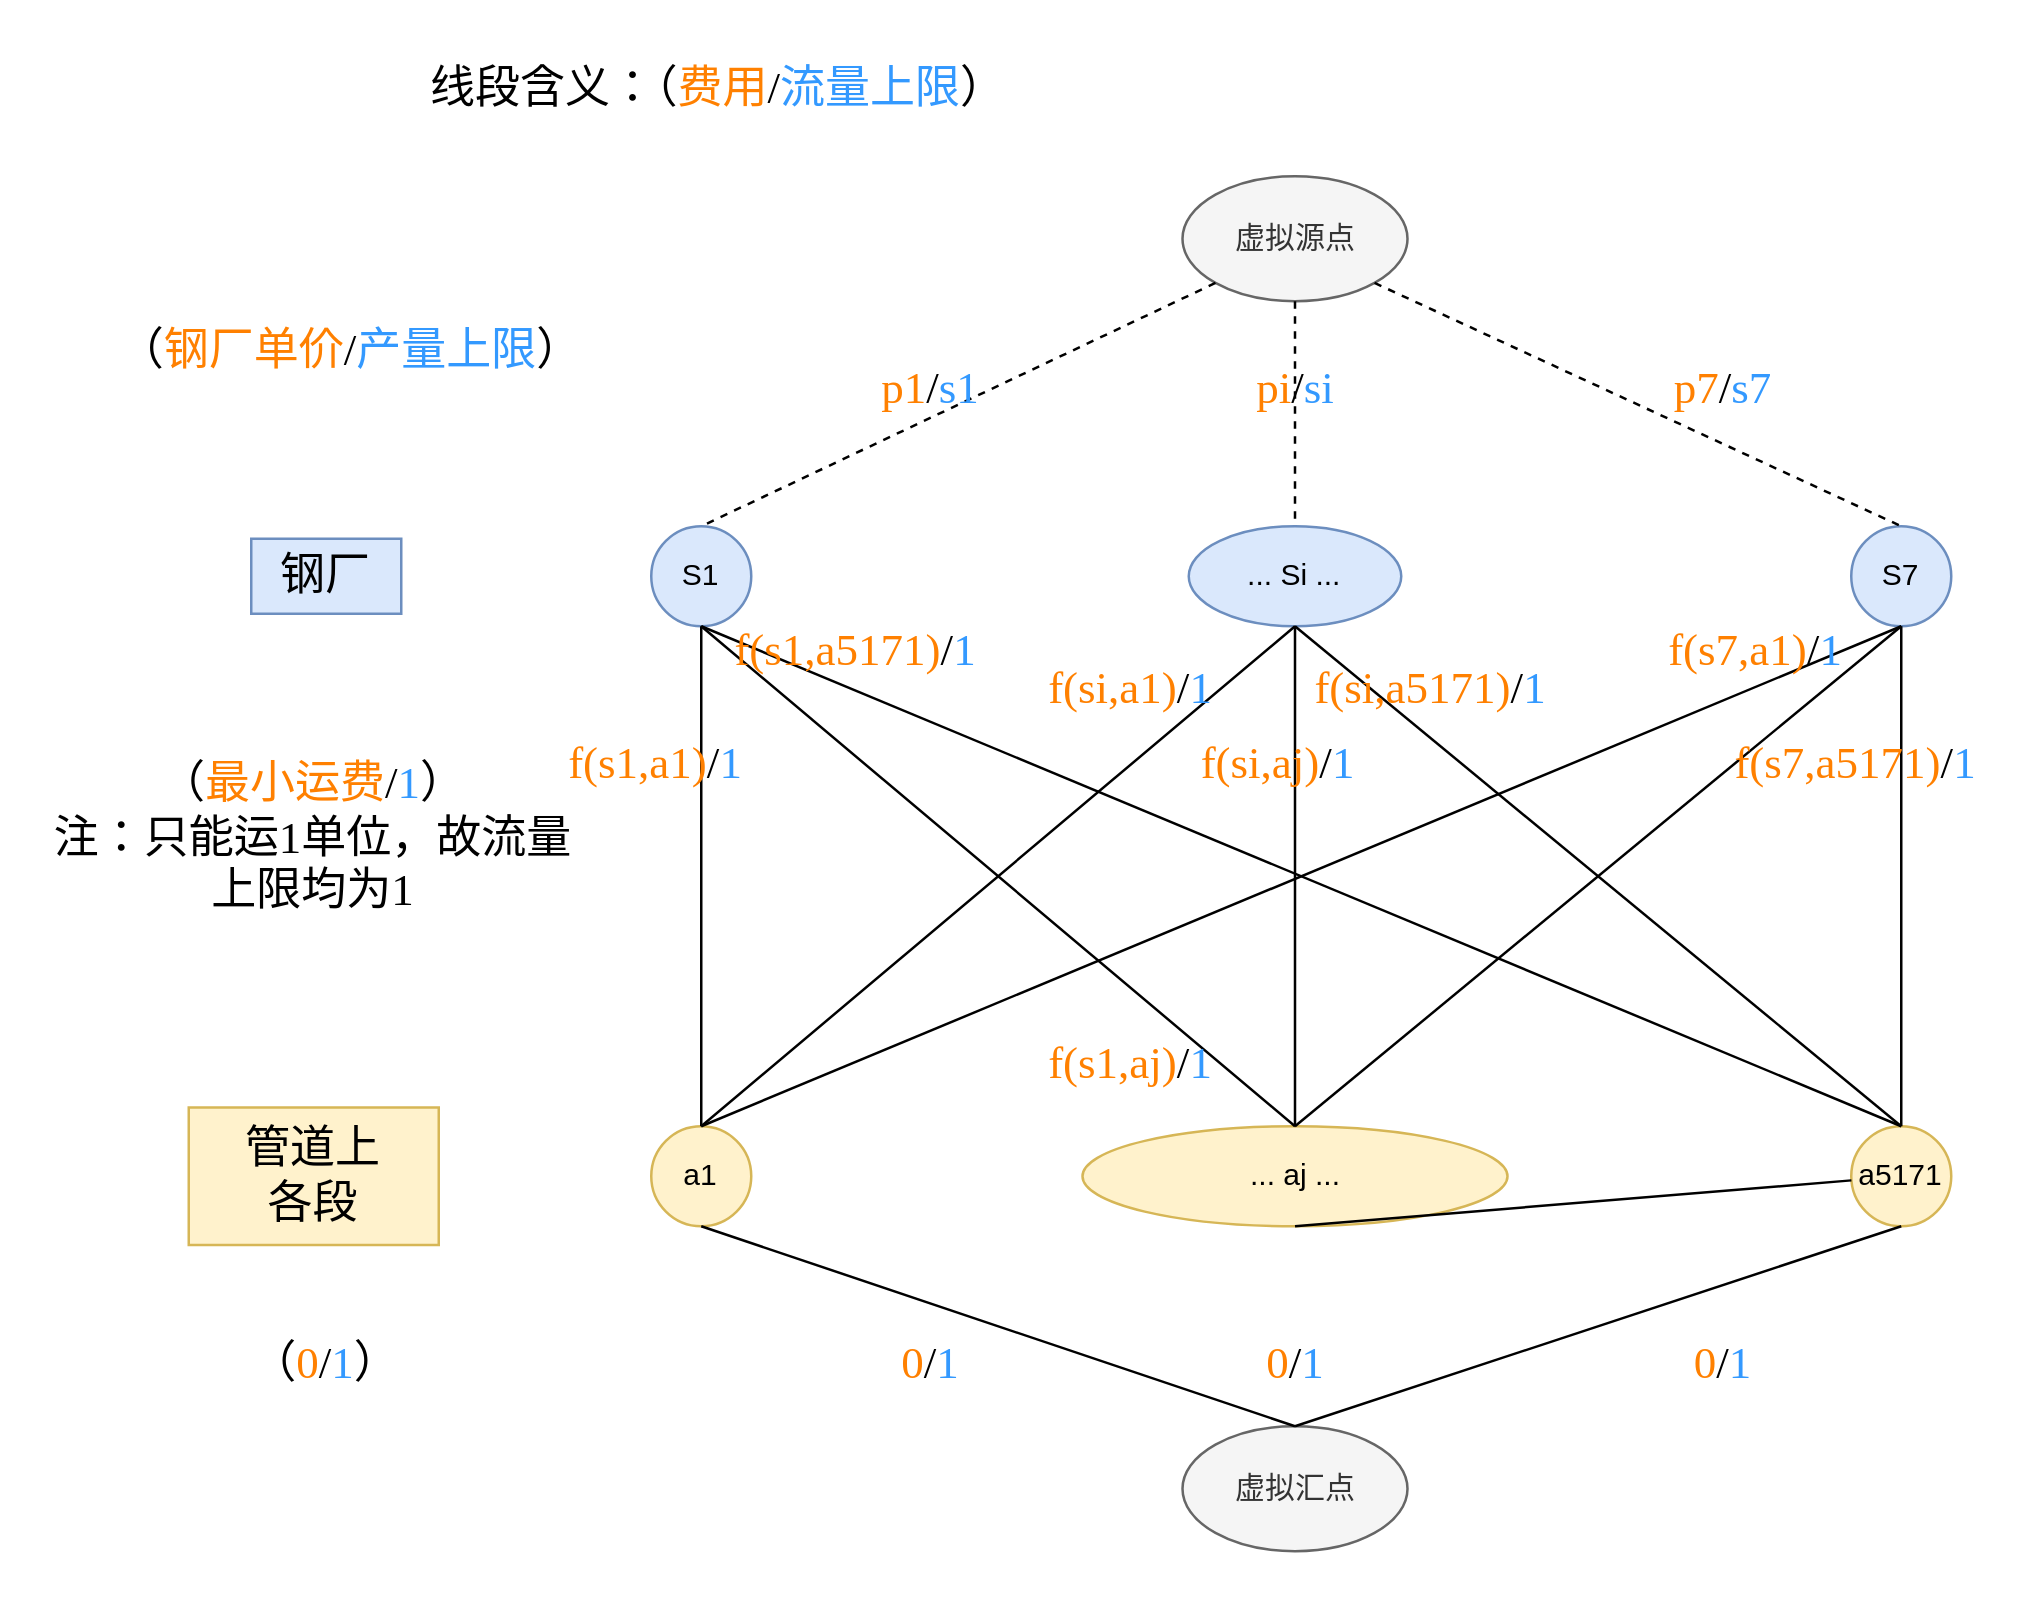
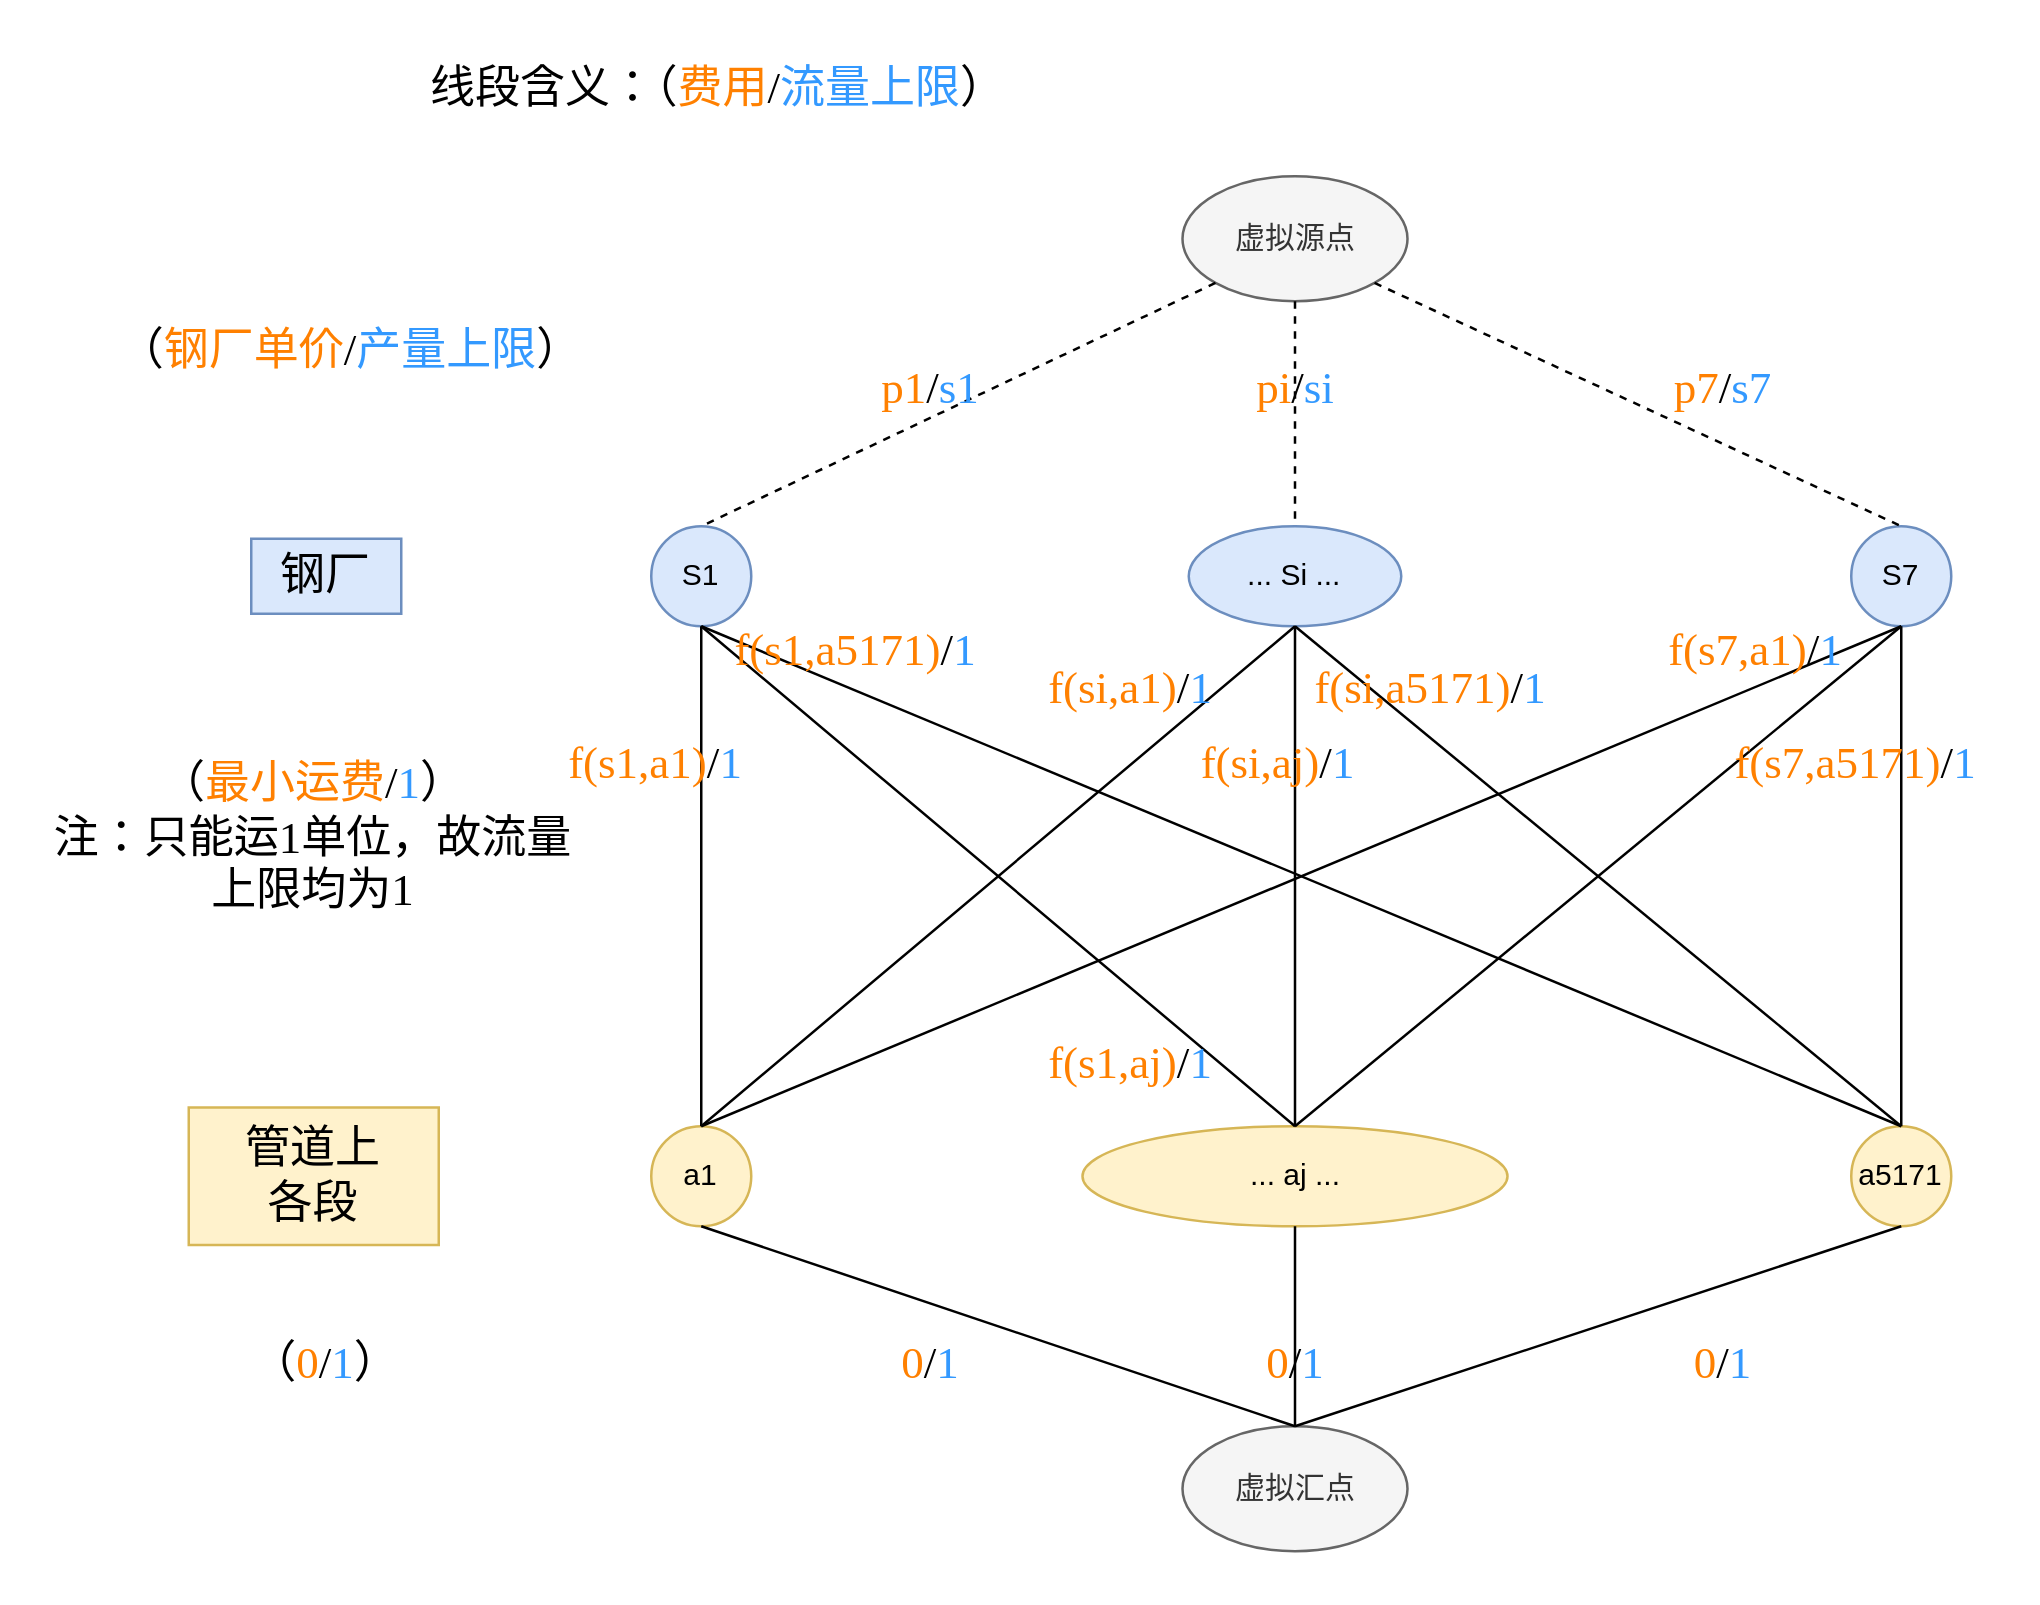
(1573, 1203) -> (1295, 1323)
